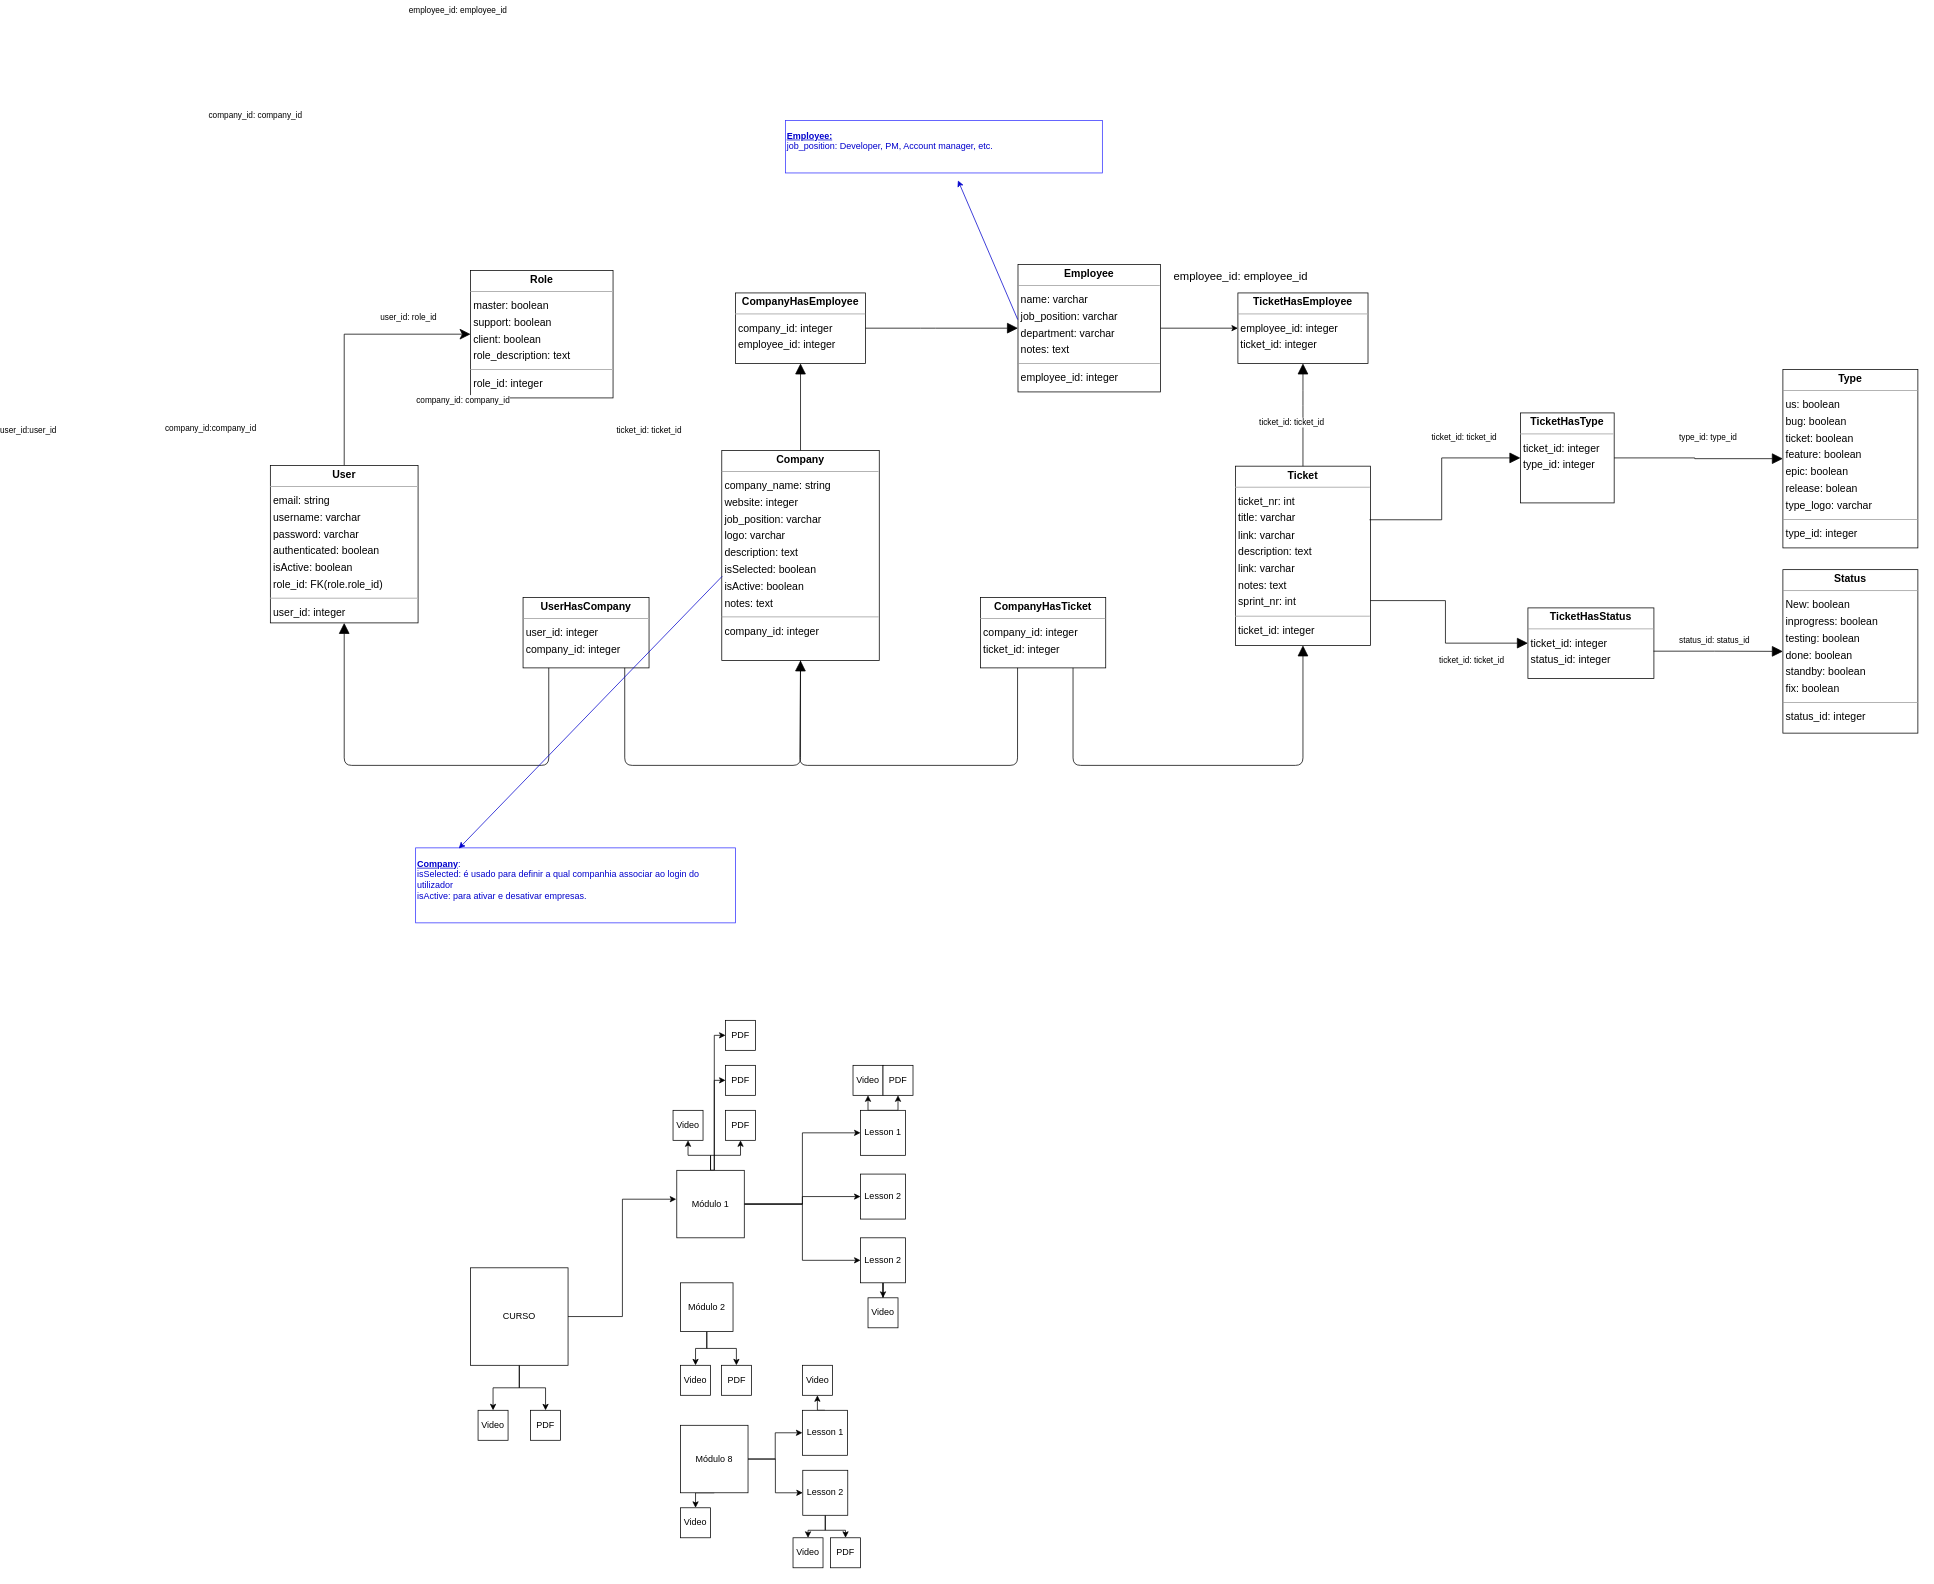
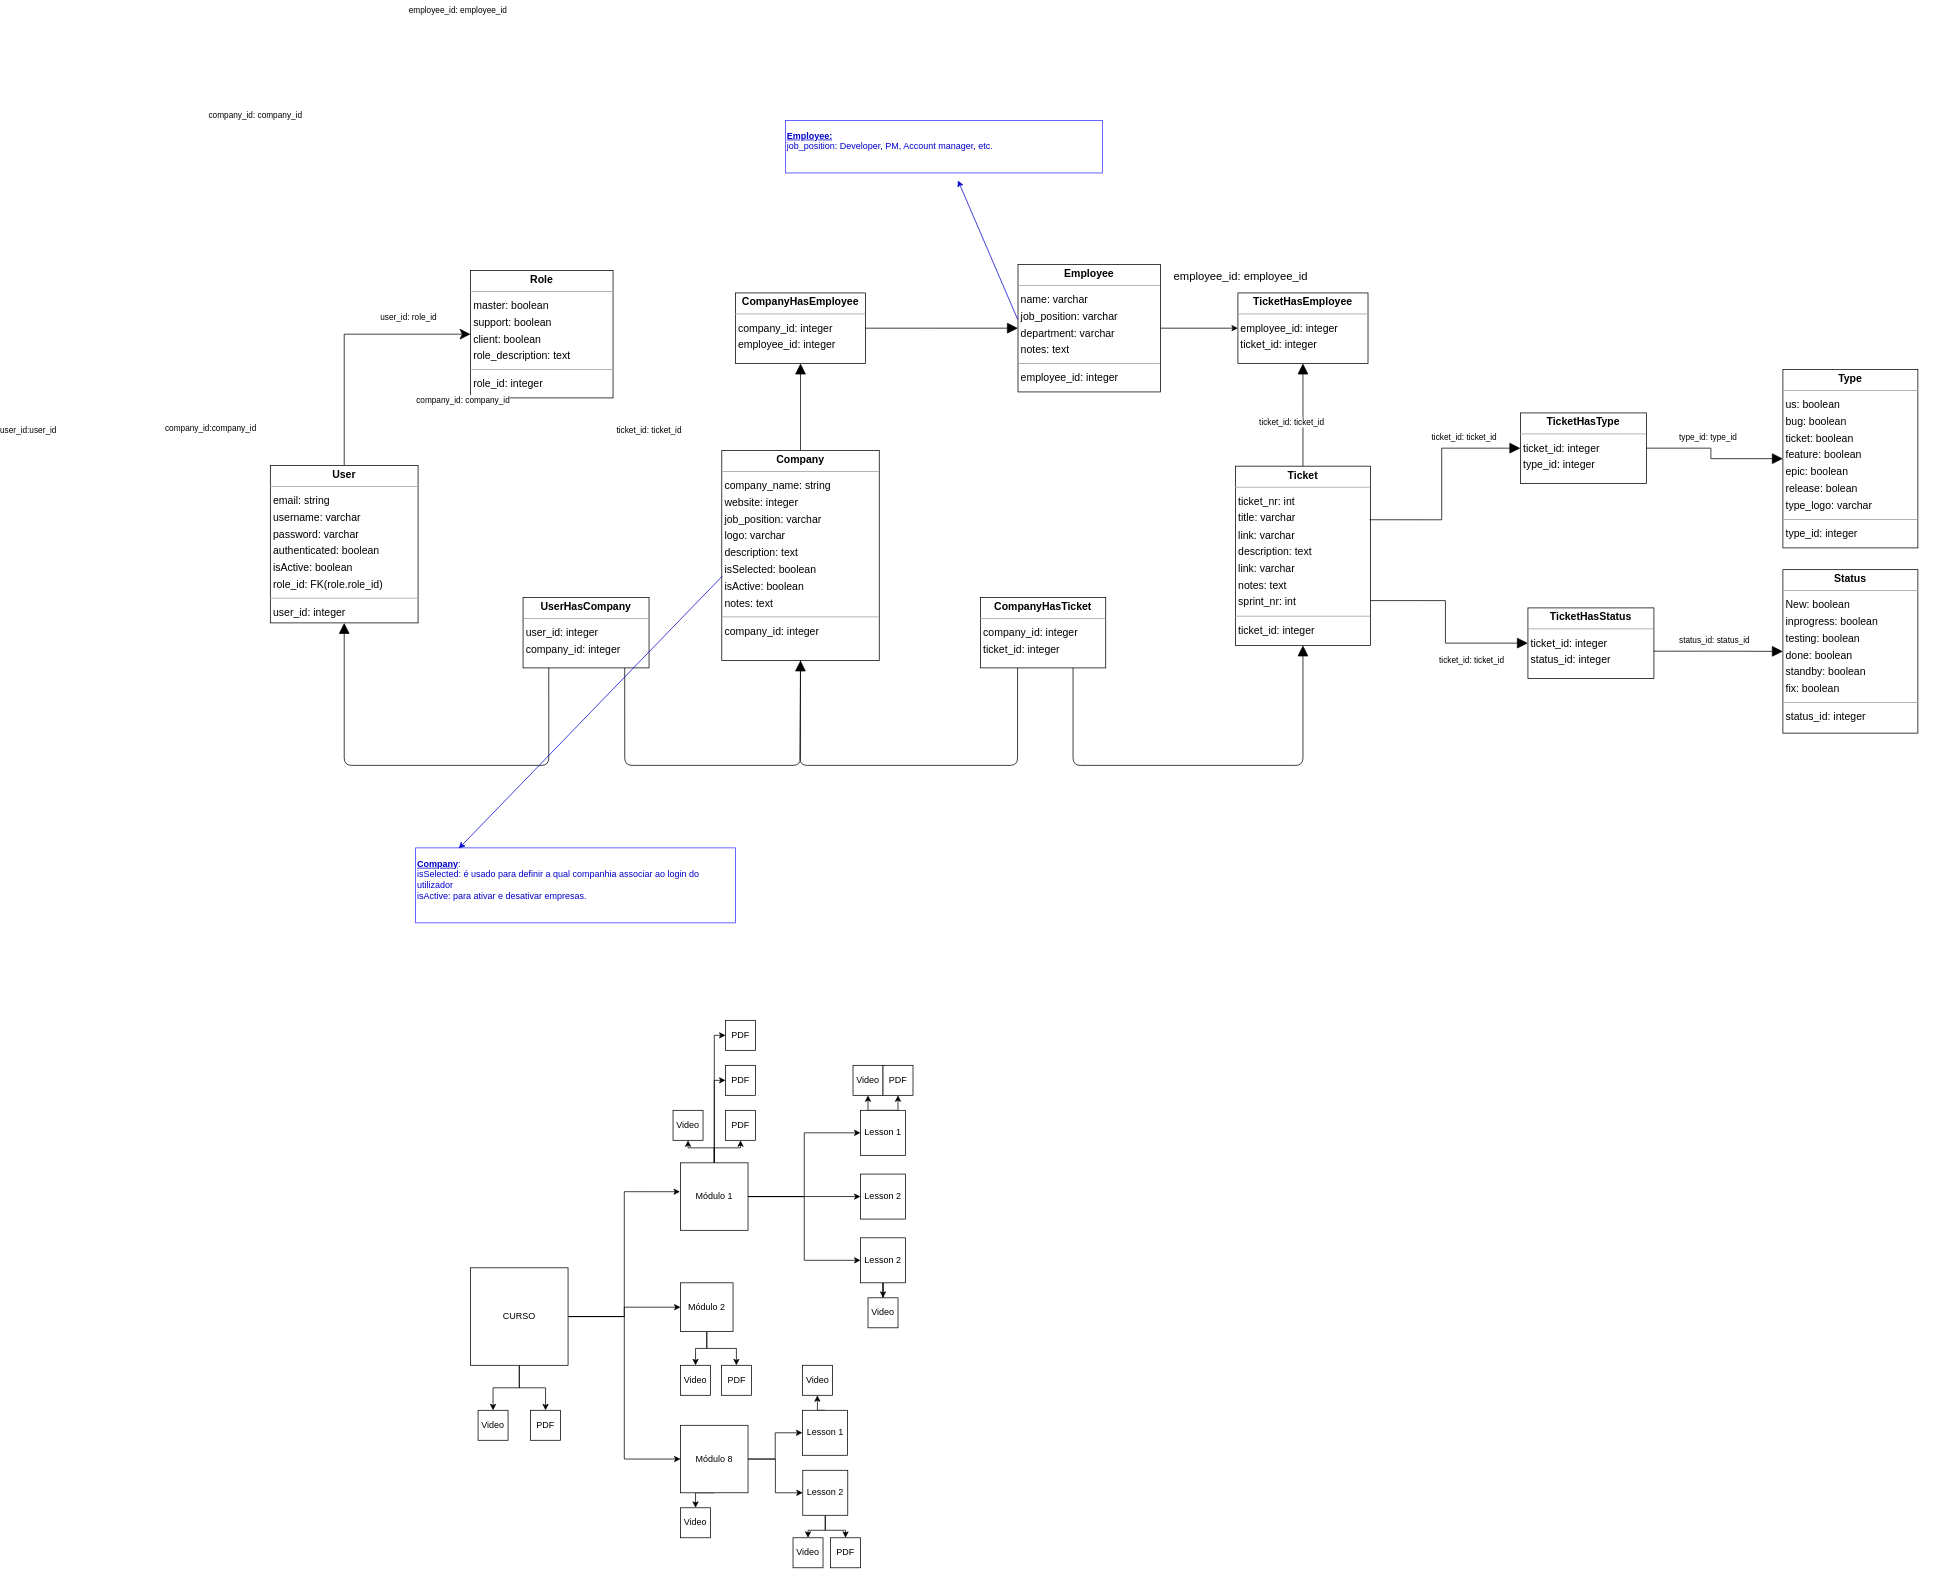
(1568, 458) -> (1584, 448)
(711, 1204) -> (714, 1197)
none -> (651, 1307)
none -> (624, 1389)
